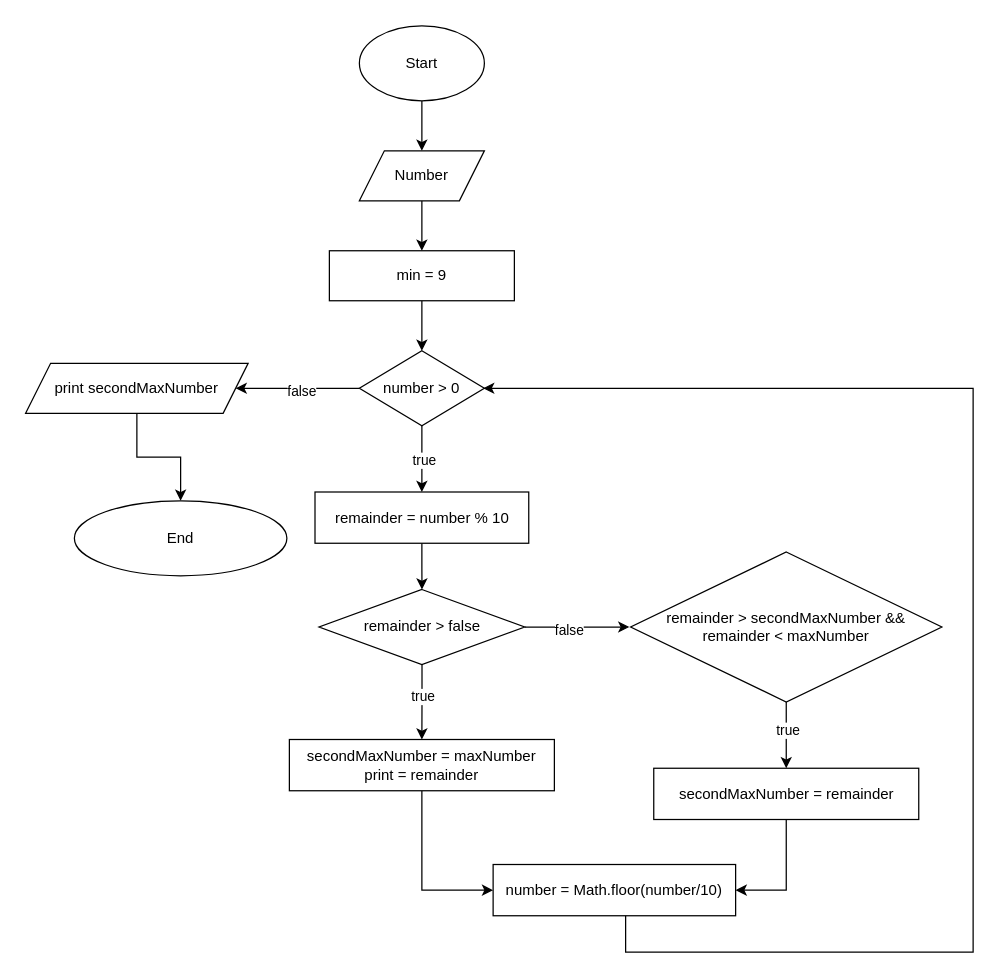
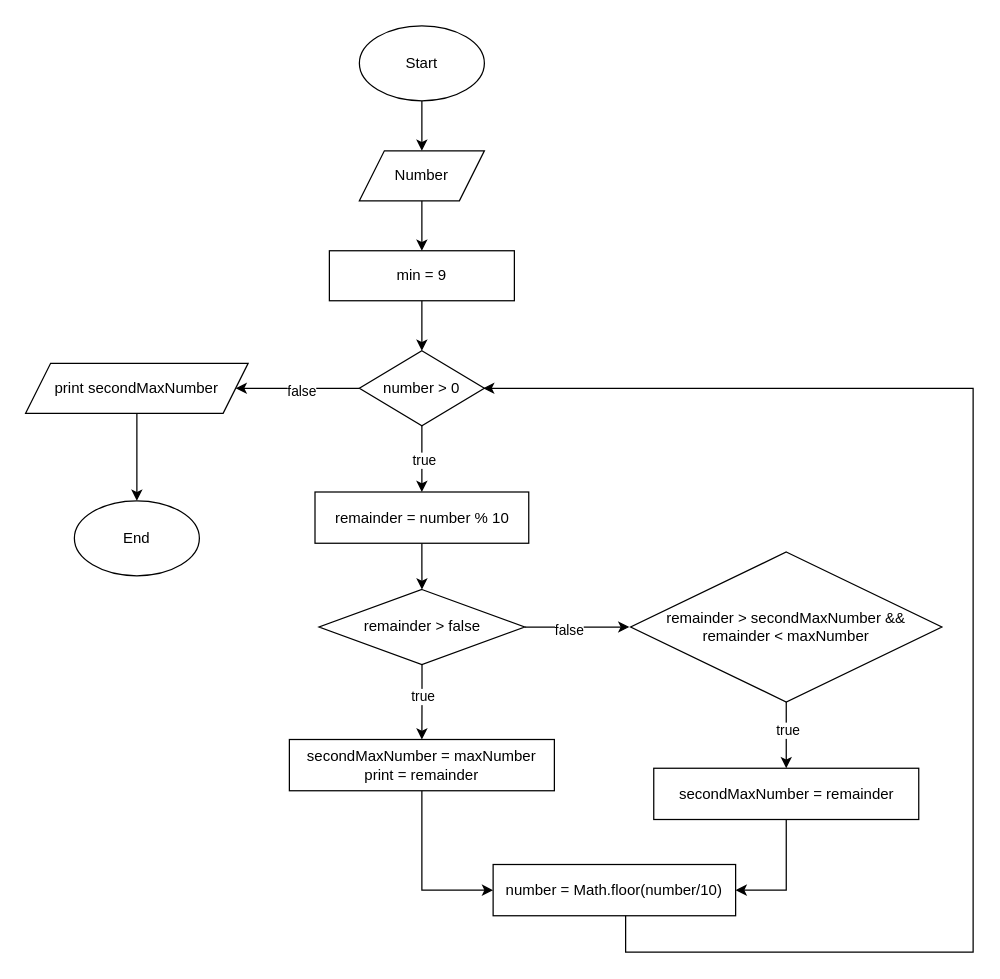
(181, 538) -> (137, 538)
